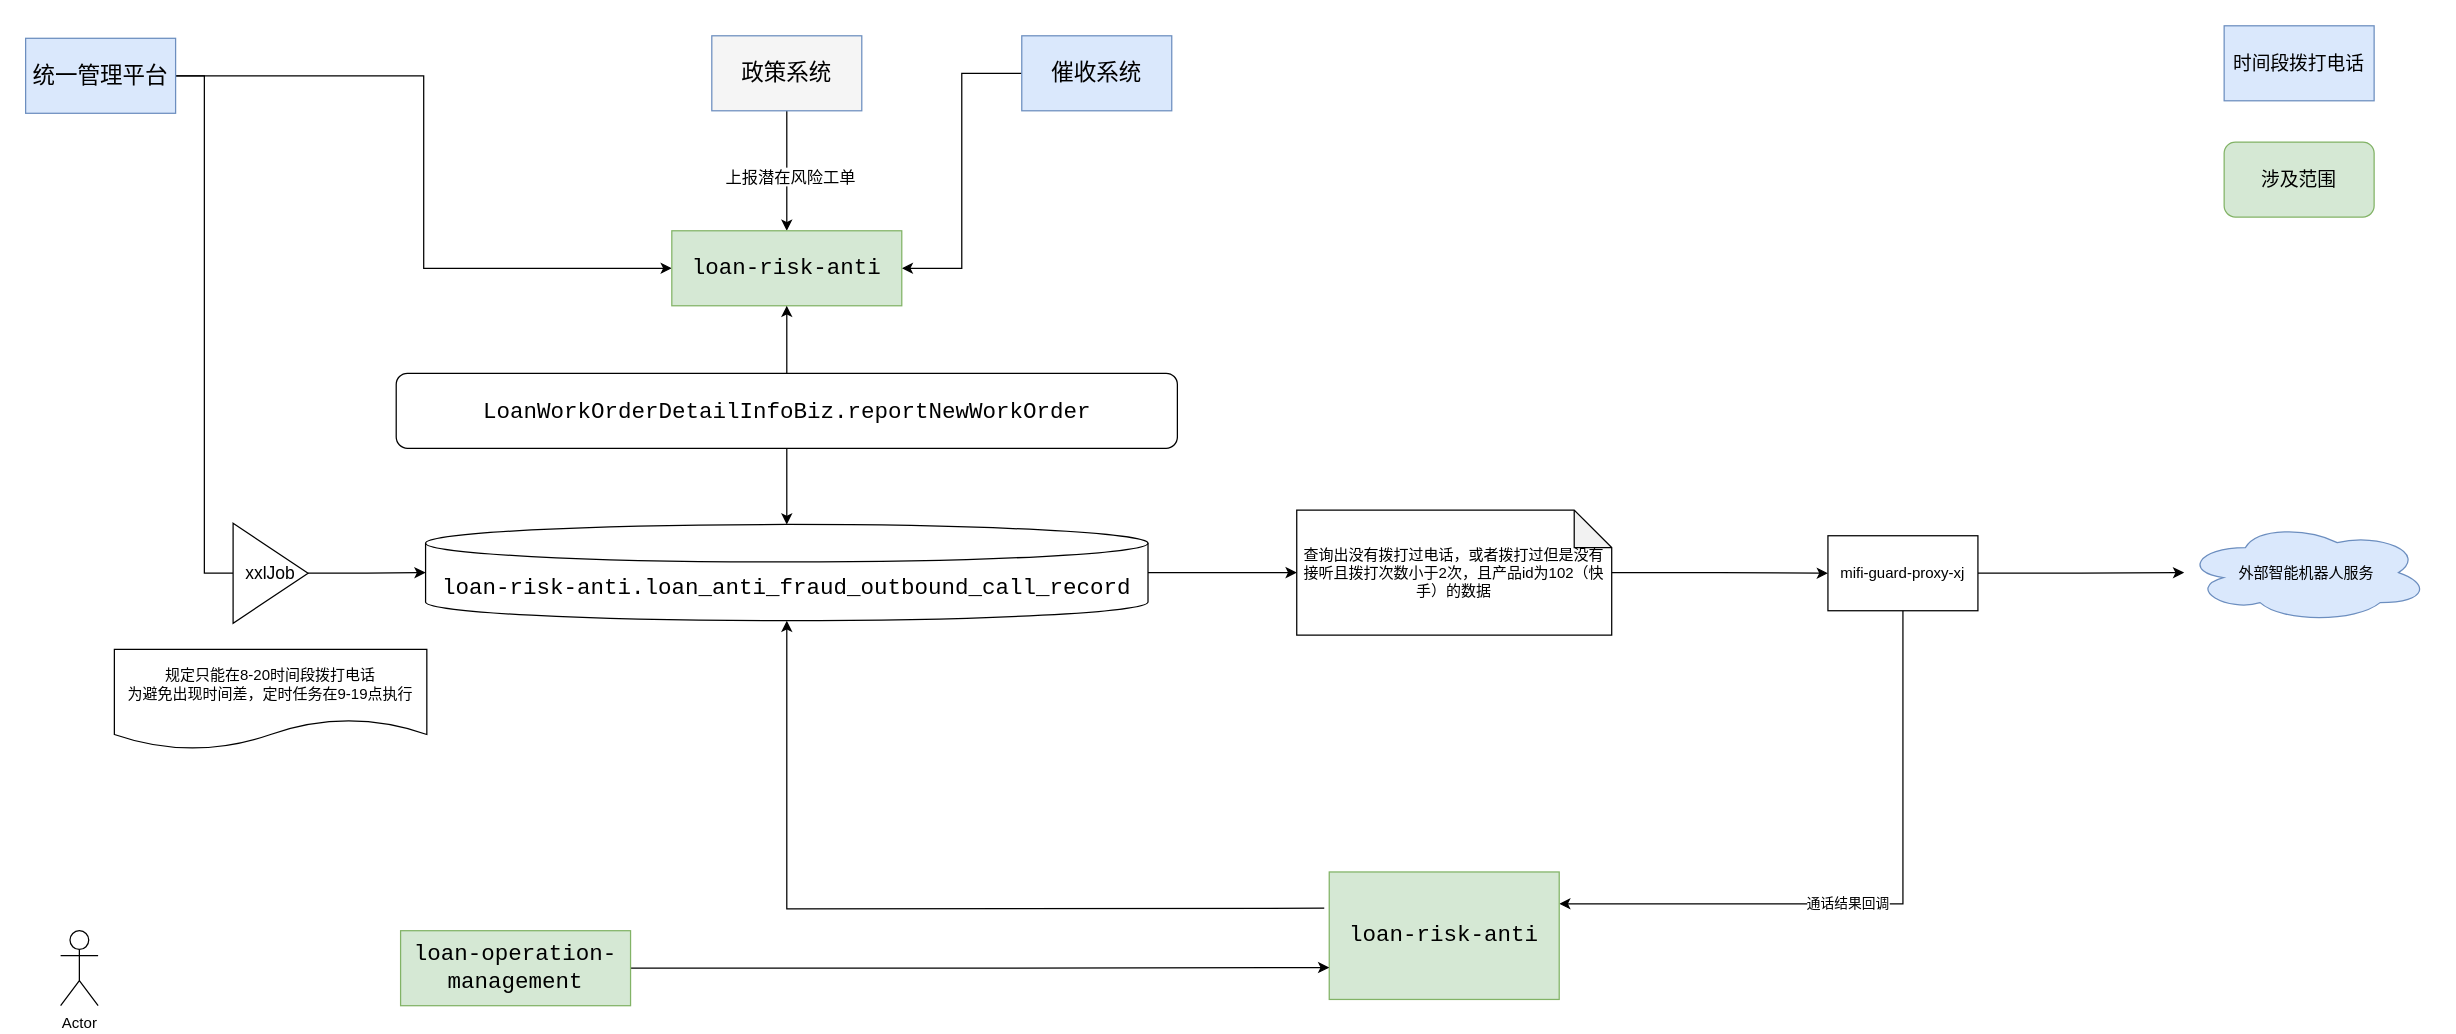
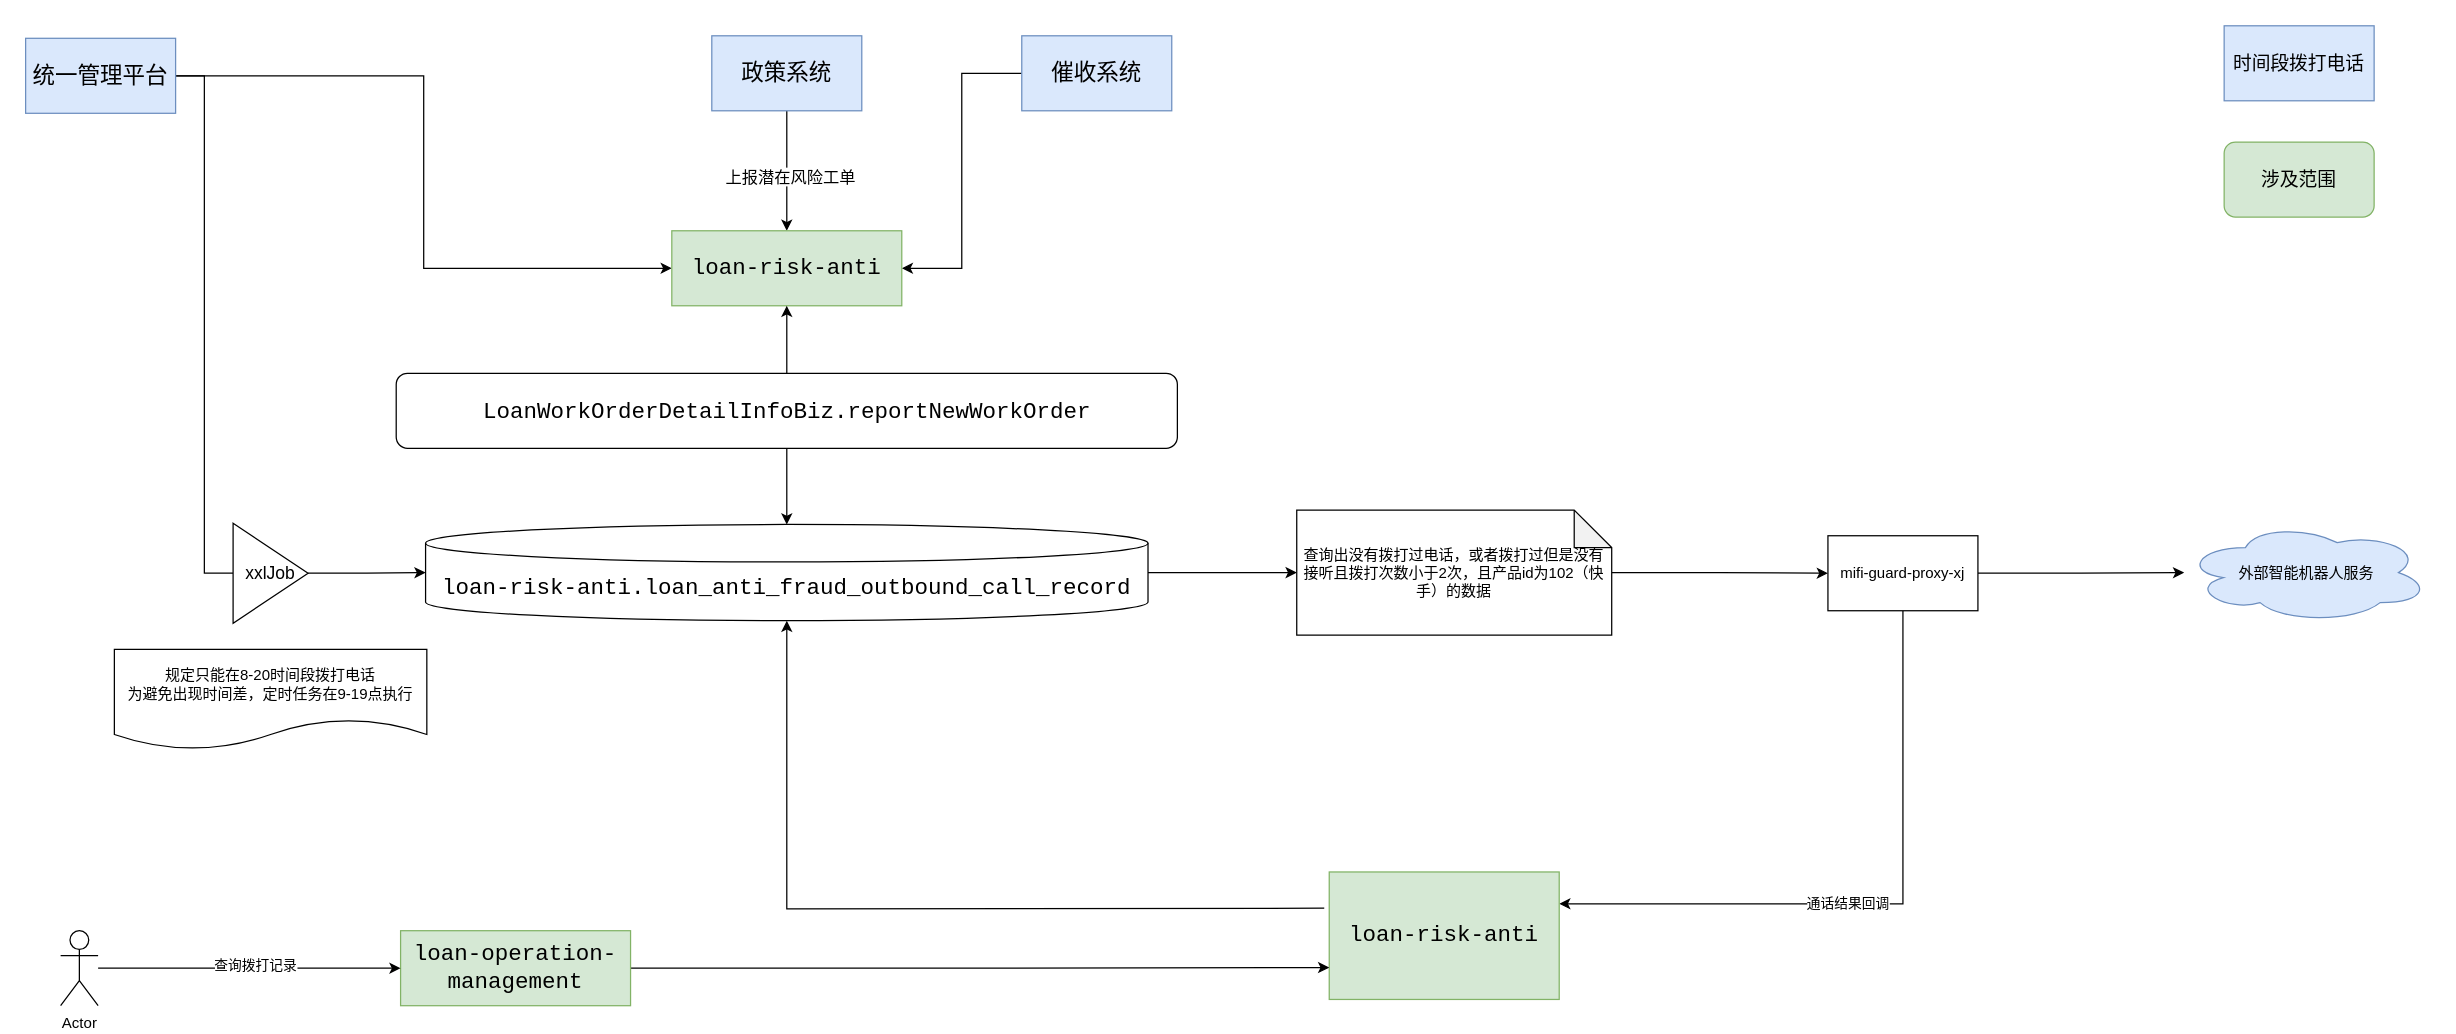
(787, 73) -> (787, 73)
none -> (245, 968)
